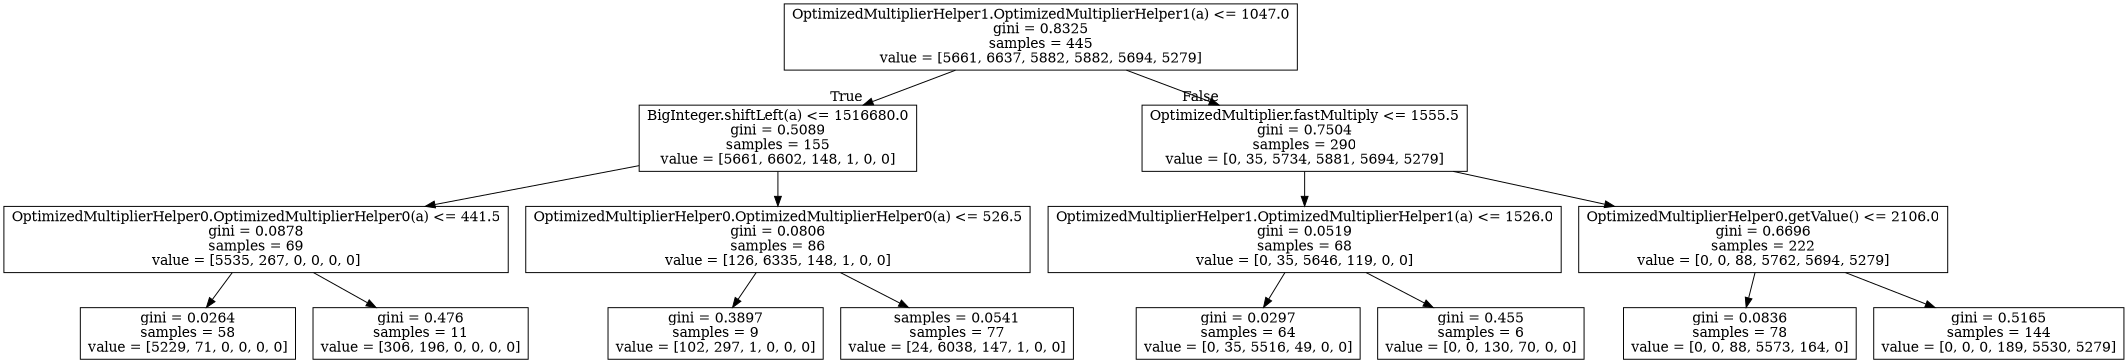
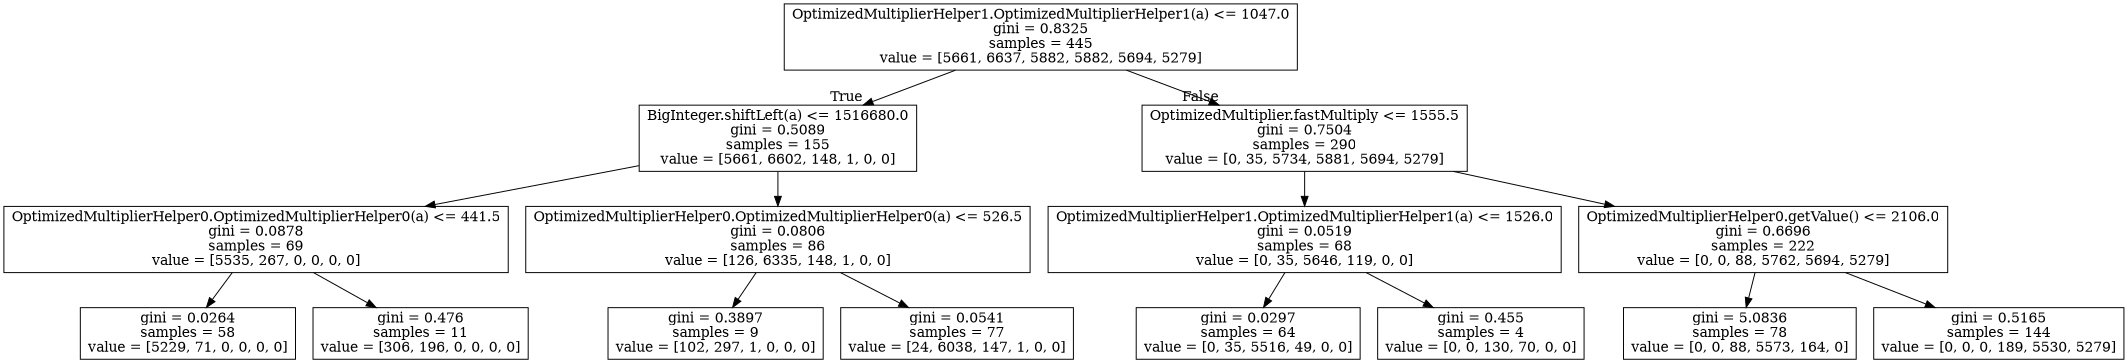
(957, 333) -> (957, 333)
(1481, 333) -> (1481, 333)
(1740, 333) -> (1740, 333)
